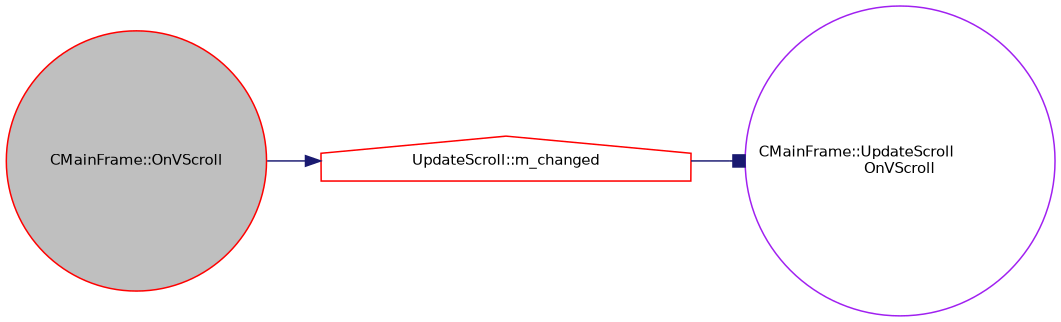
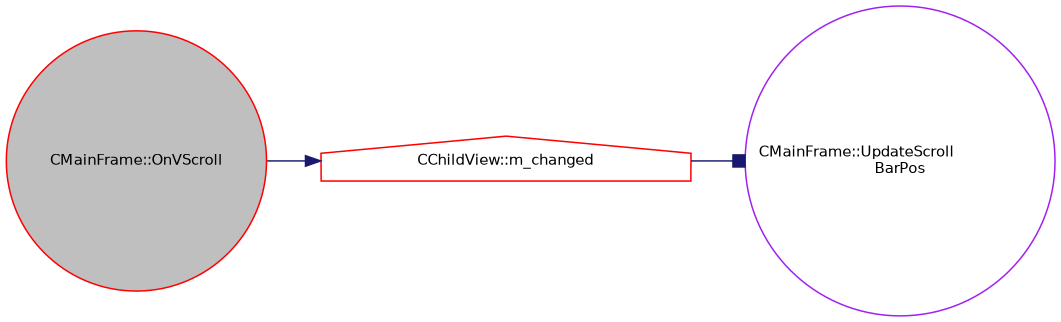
(506, 161) -> (506, 161)
(900, 161) -> (900, 161)
